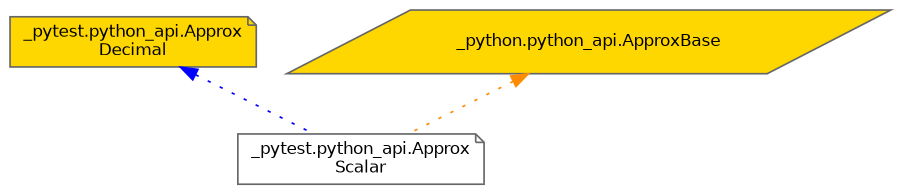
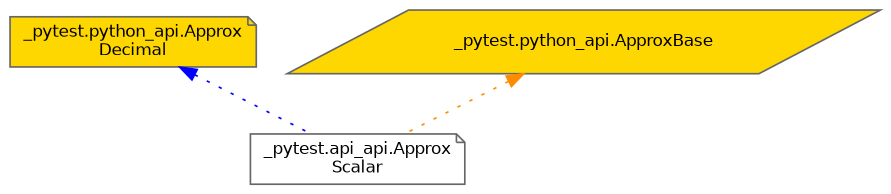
(589, 42) -> (584, 42)
(361, 159) -> (358, 159)
